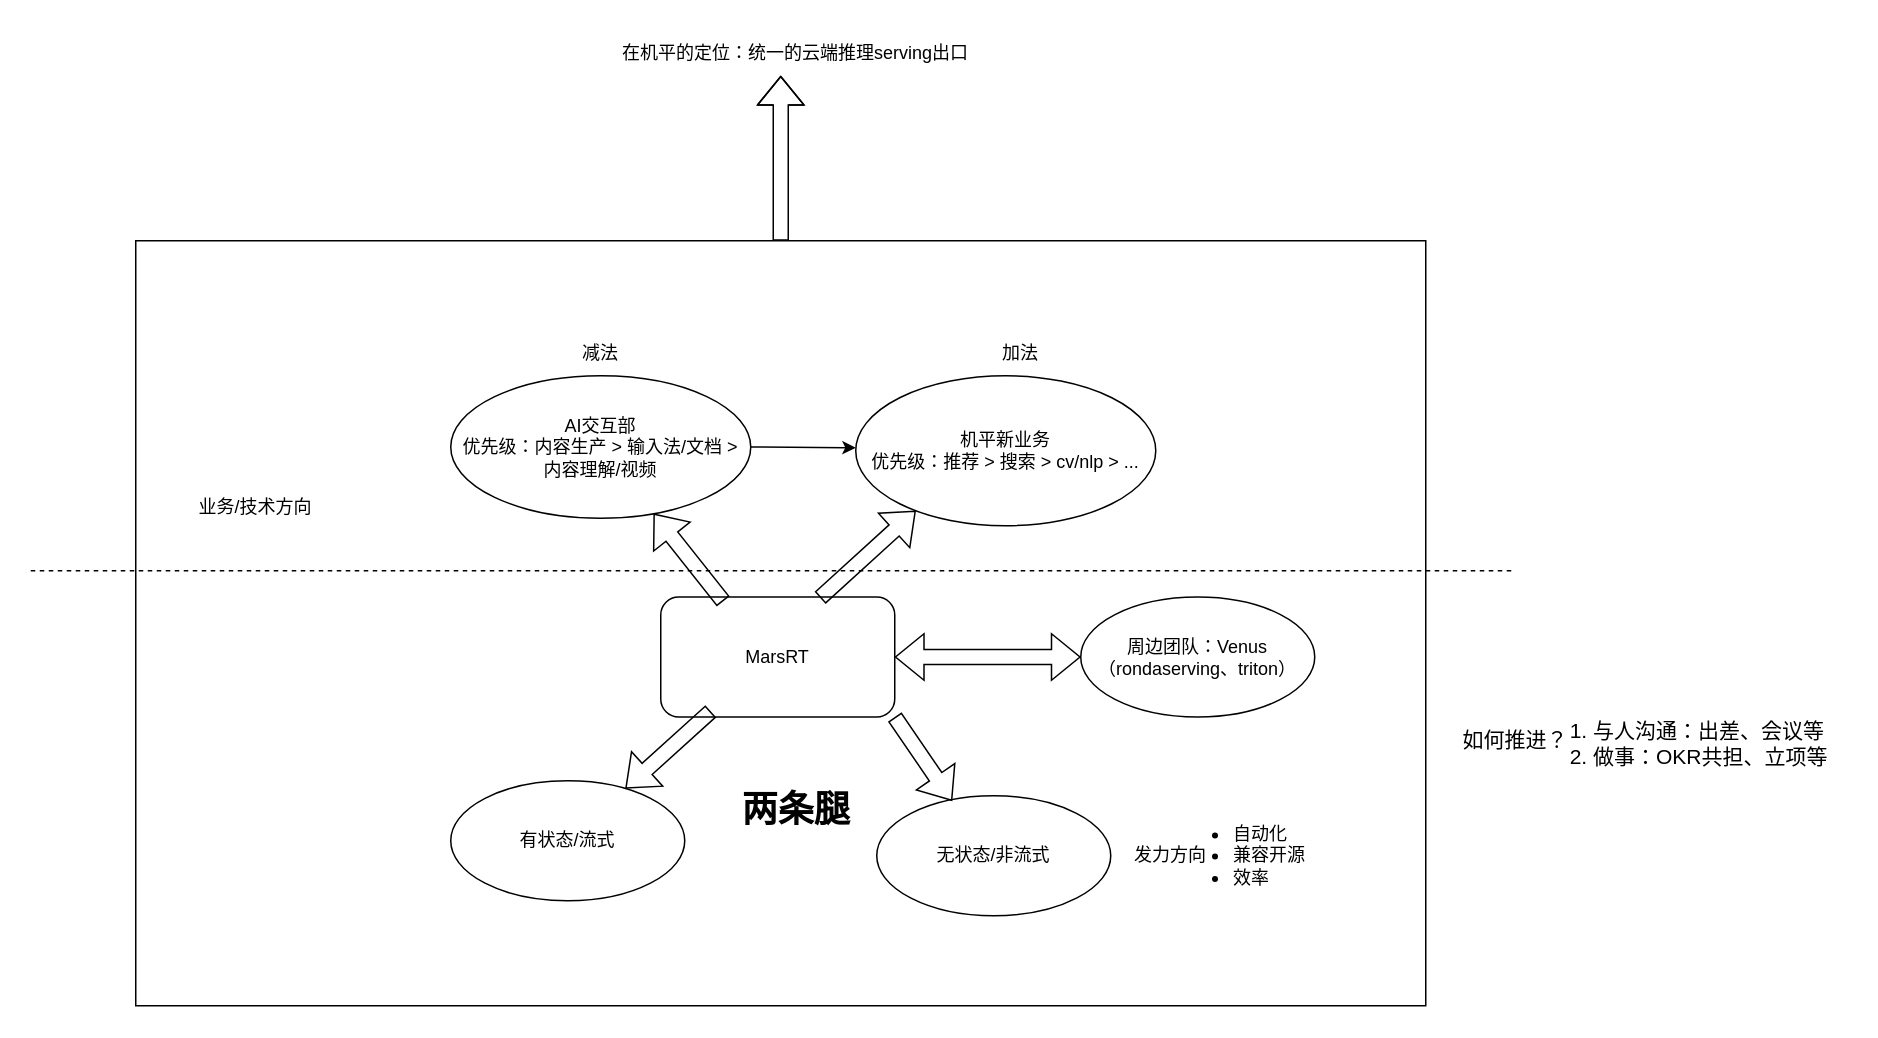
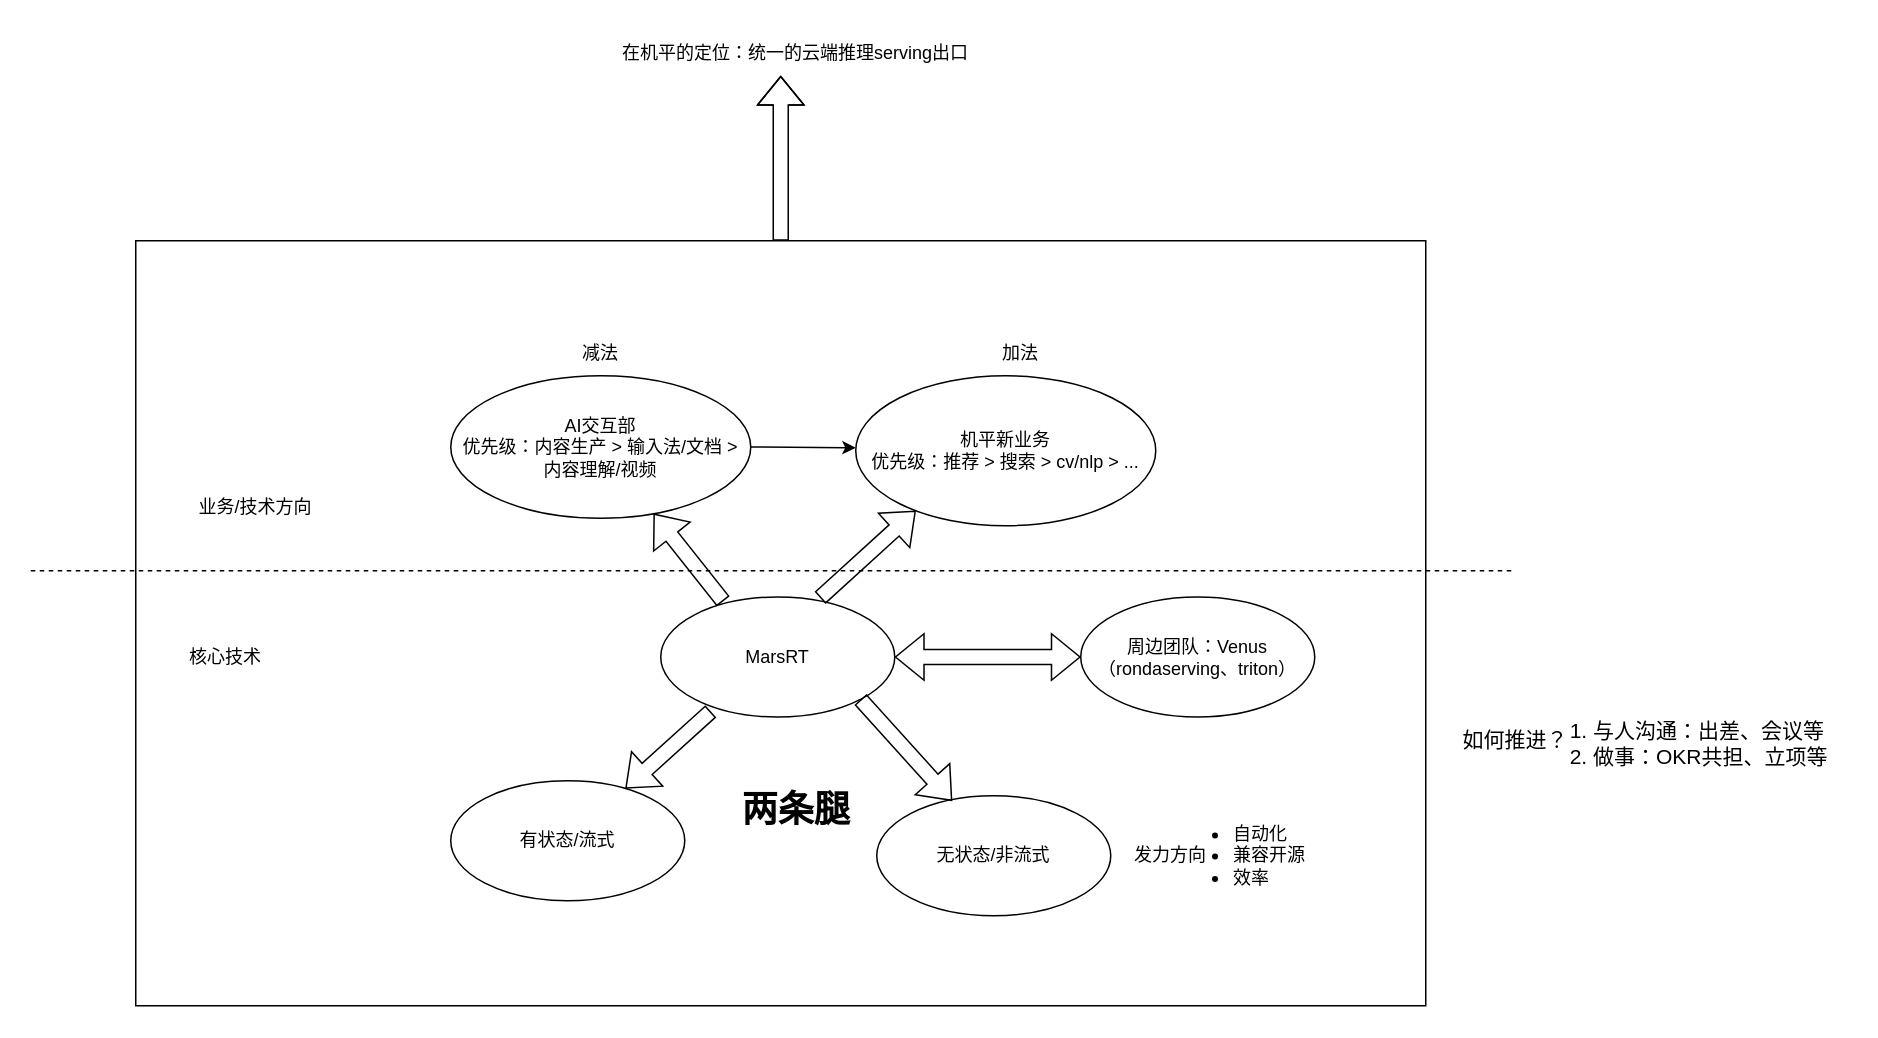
none -> (226, 657)
(778, 657) -> (778, 657)
